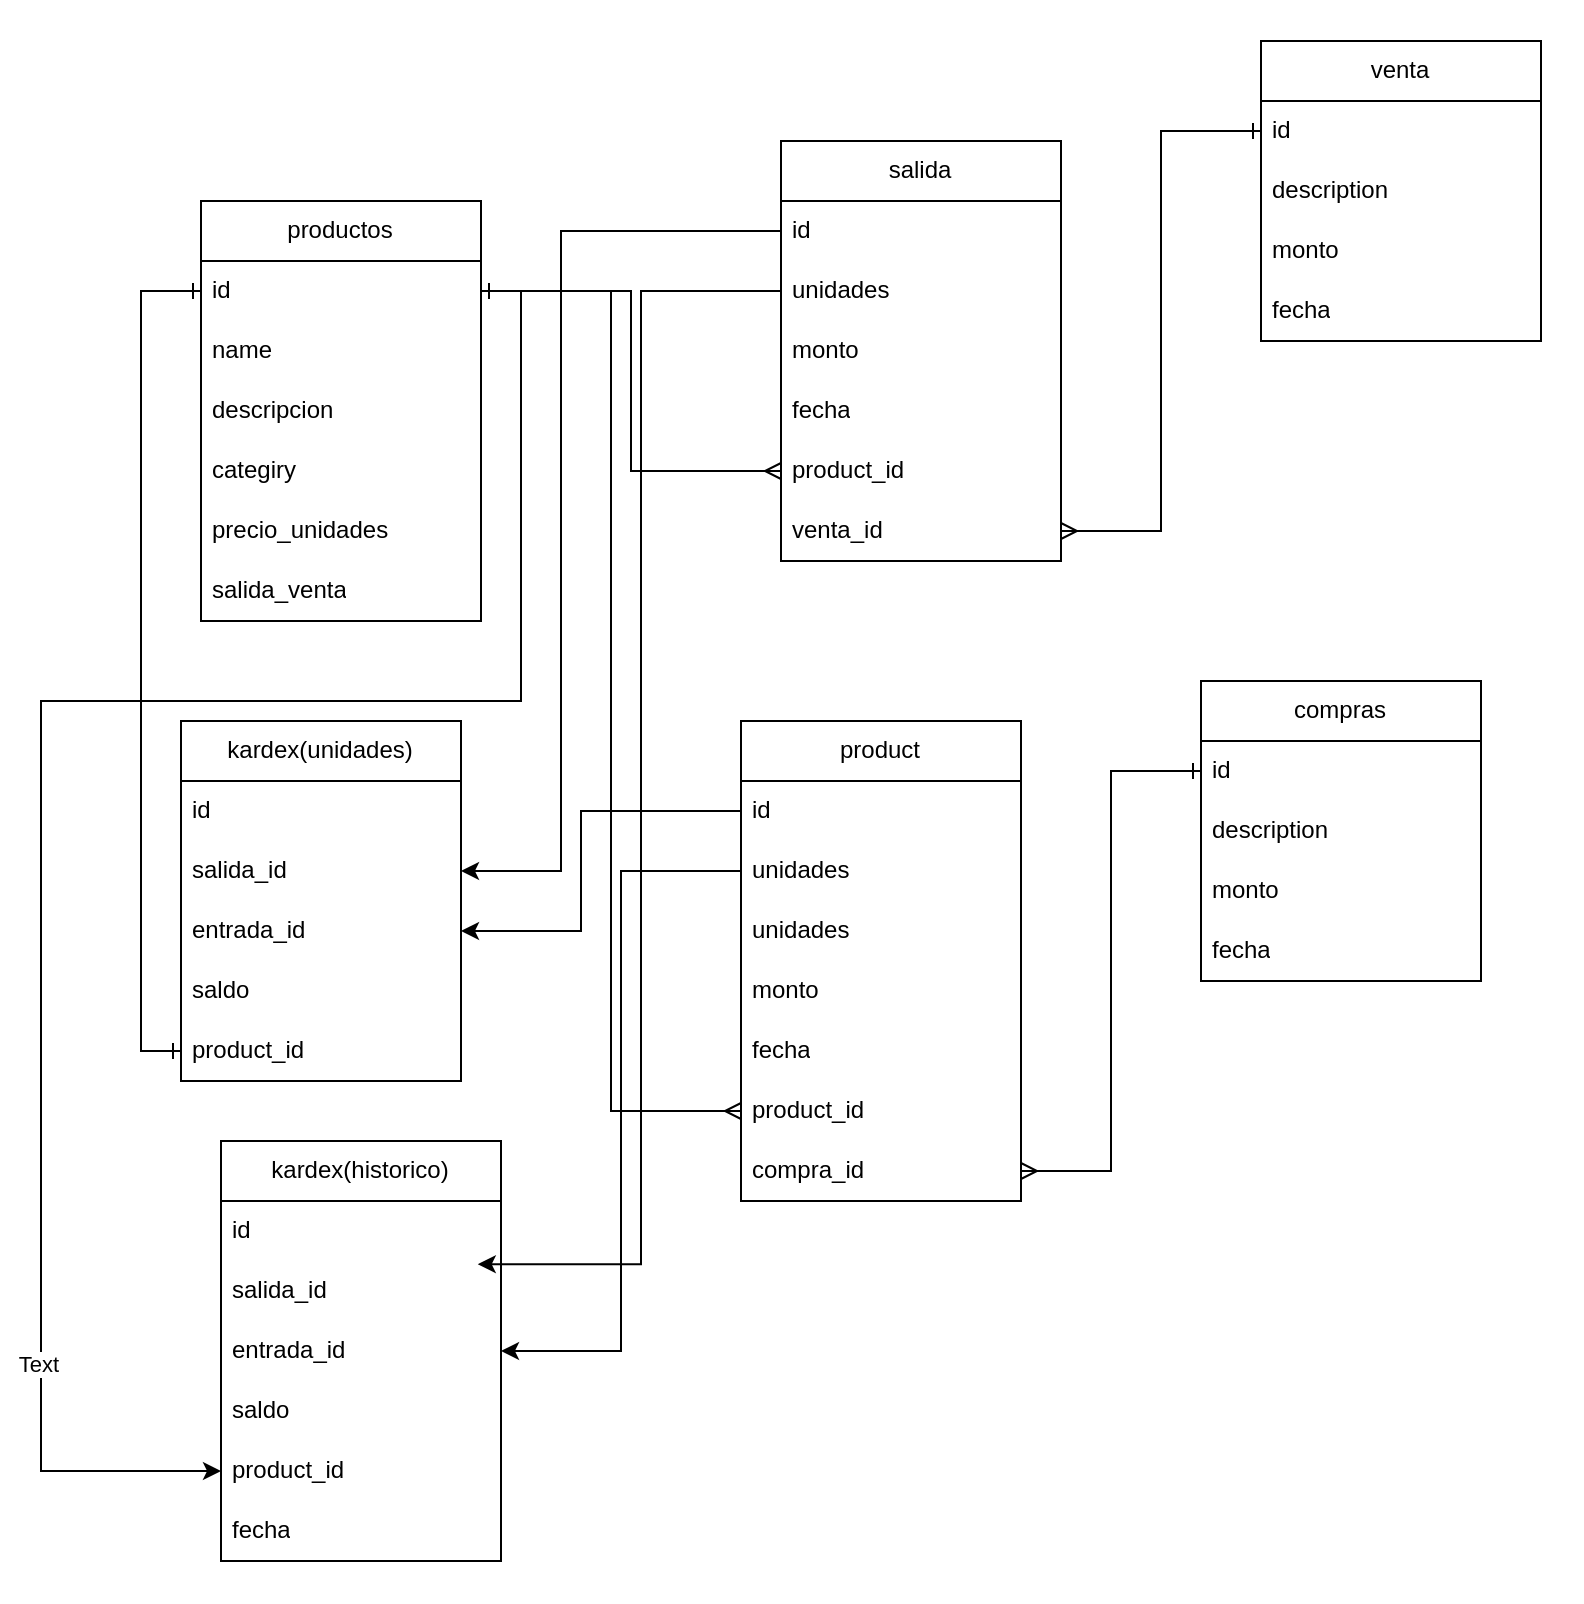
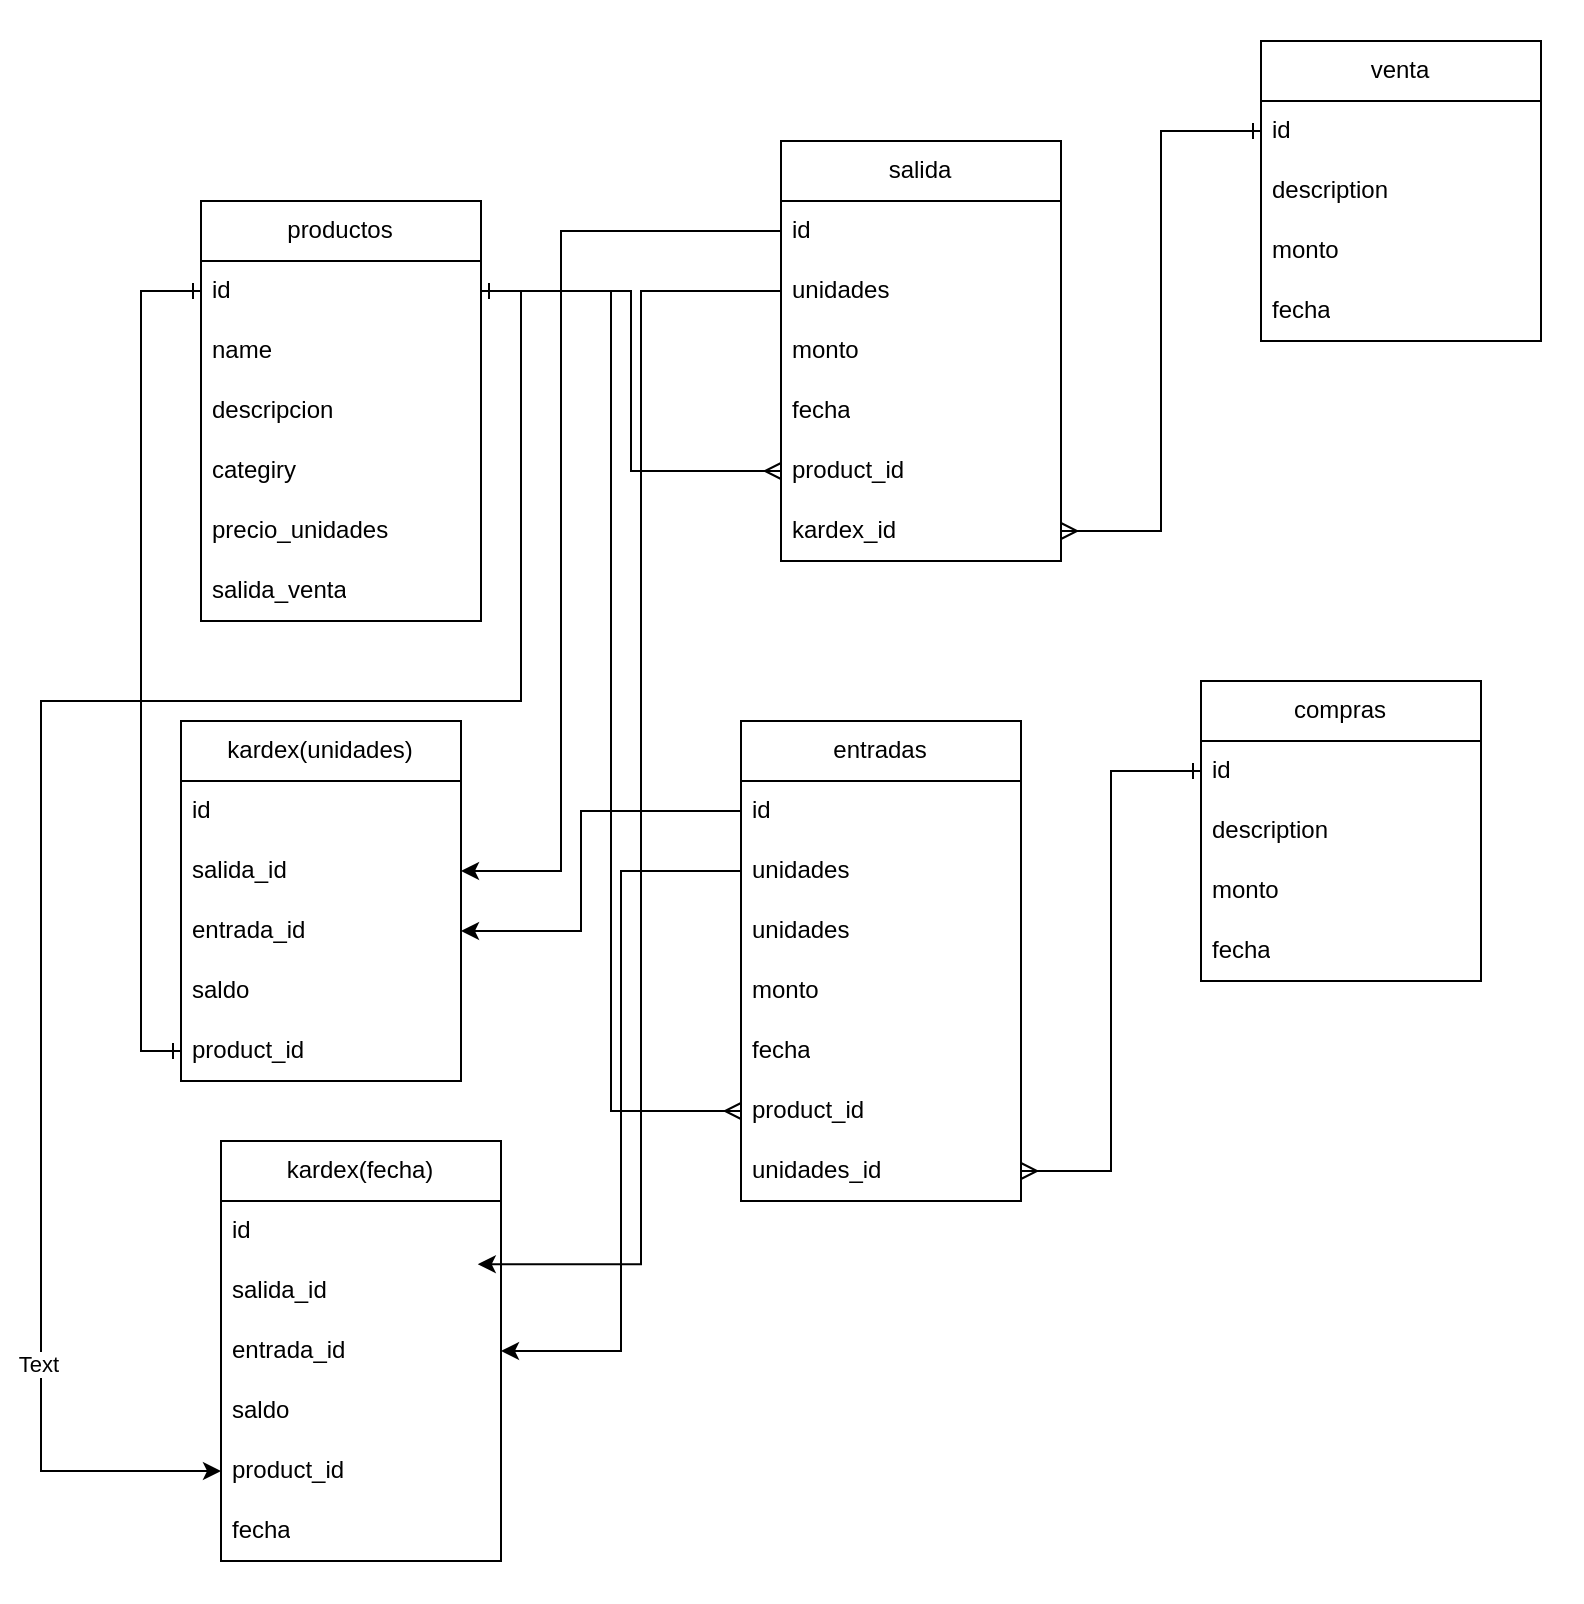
(844, 531) -> (850, 531)
(881, 751) -> (881, 751)
(361, 1171) -> (361, 1171)
(810, 1171) -> (821, 1171)
